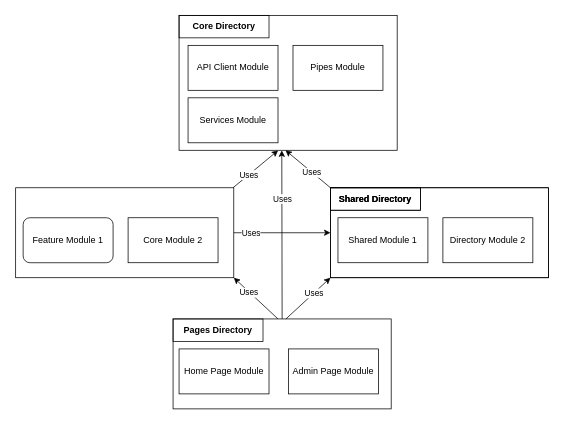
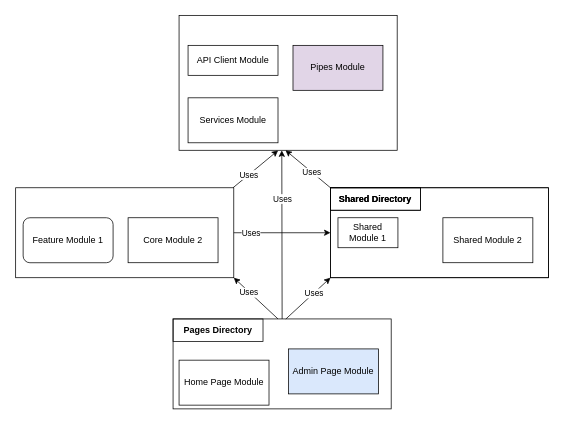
(224, 27) -> none
(233, 68) -> (233, 60)
(338, 68) -> (338, 68)
(383, 240) -> (368, 233)
(488, 240) -> (488, 240)
(224, 372) -> (224, 383)
(333, 372) -> (333, 372)
